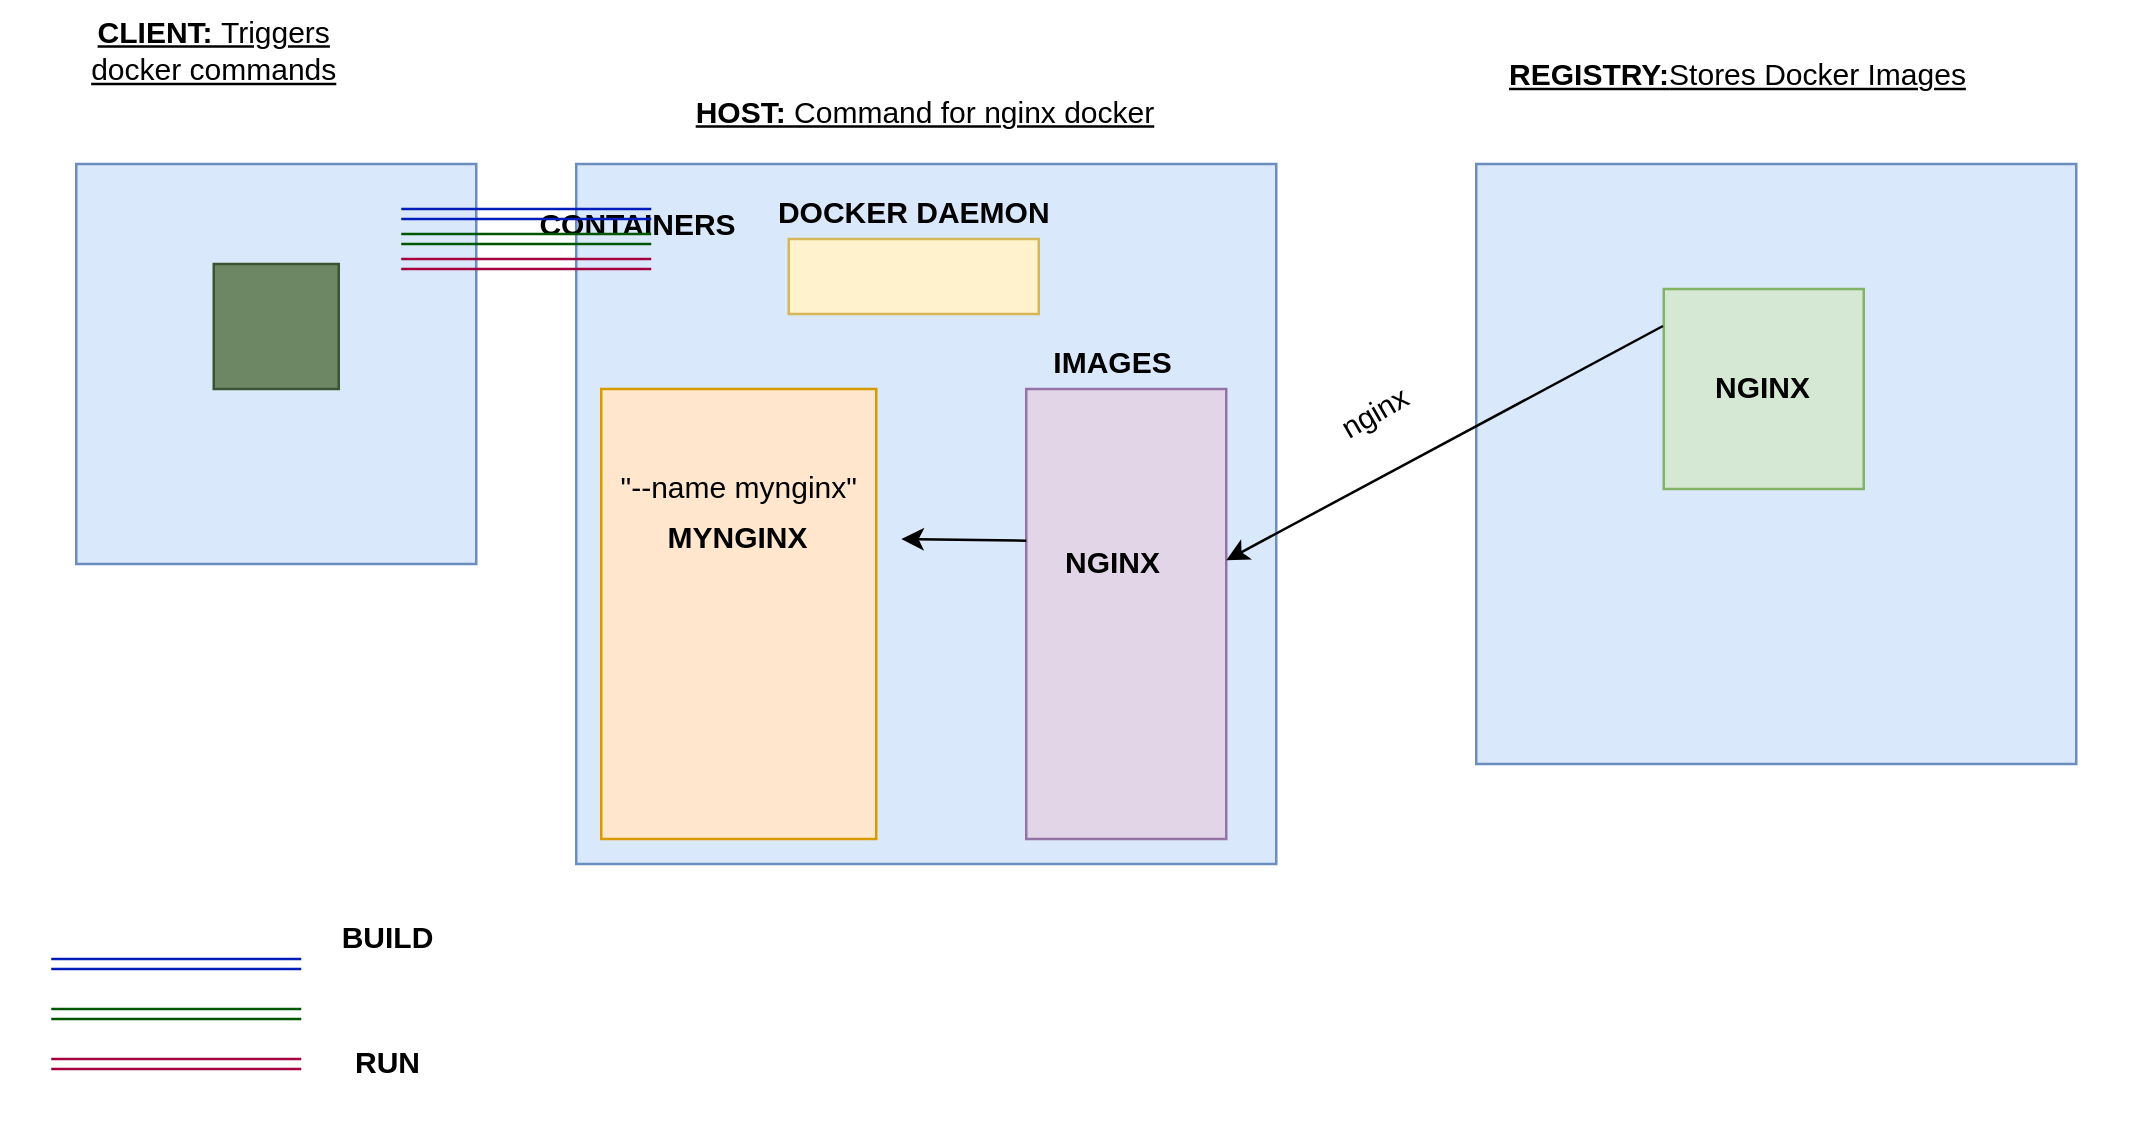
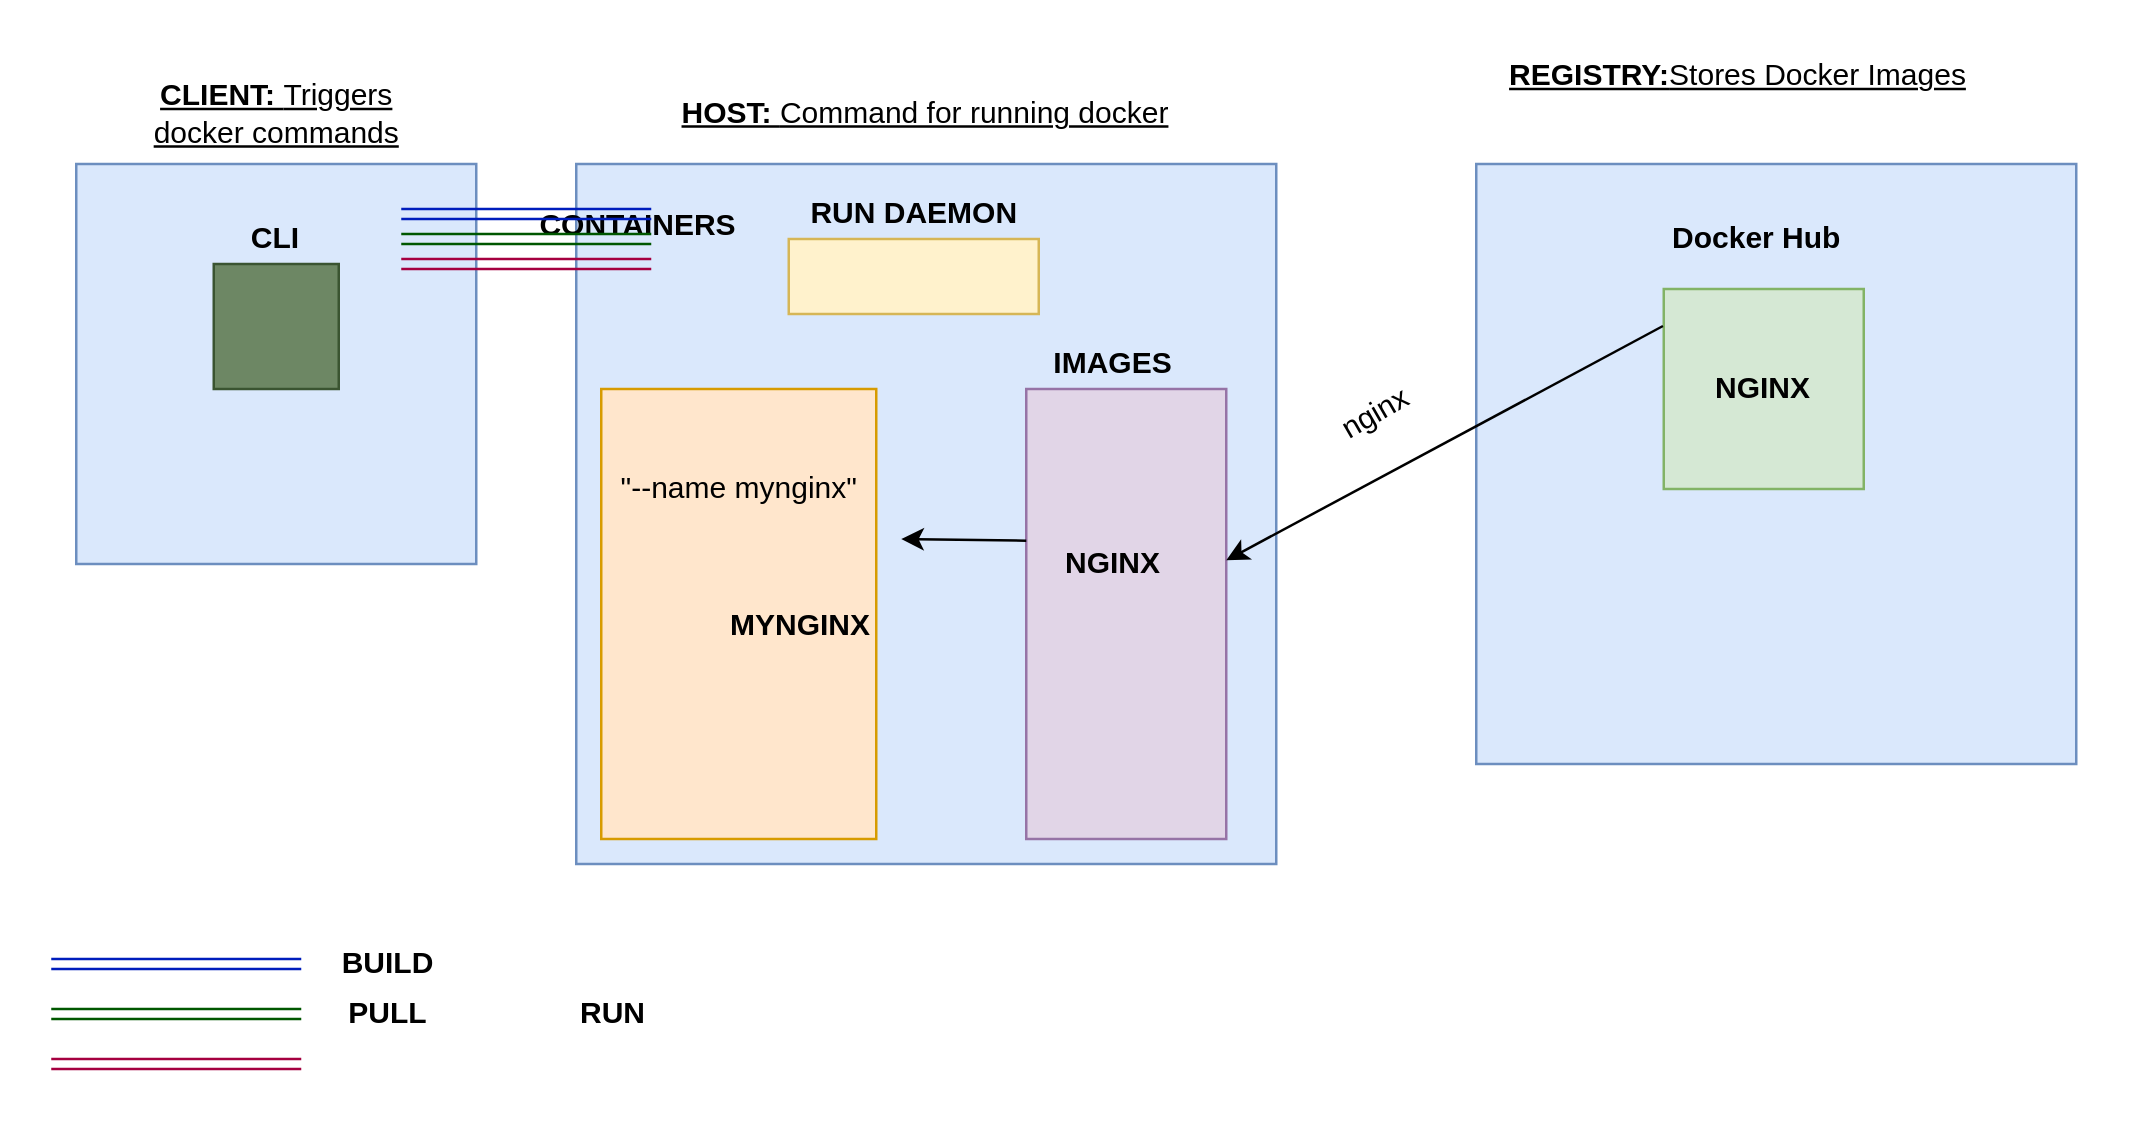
(214, 51) -> (276, 114)
(926, 114) -> (926, 114)
(915, 214) -> (915, 214)
none -> (276, 239)
none -> (1758, 239)
(739, 539) -> (801, 626)
(389, 939) -> (389, 964)
none -> (389, 1014)
(389, 1064) -> (614, 1014)
